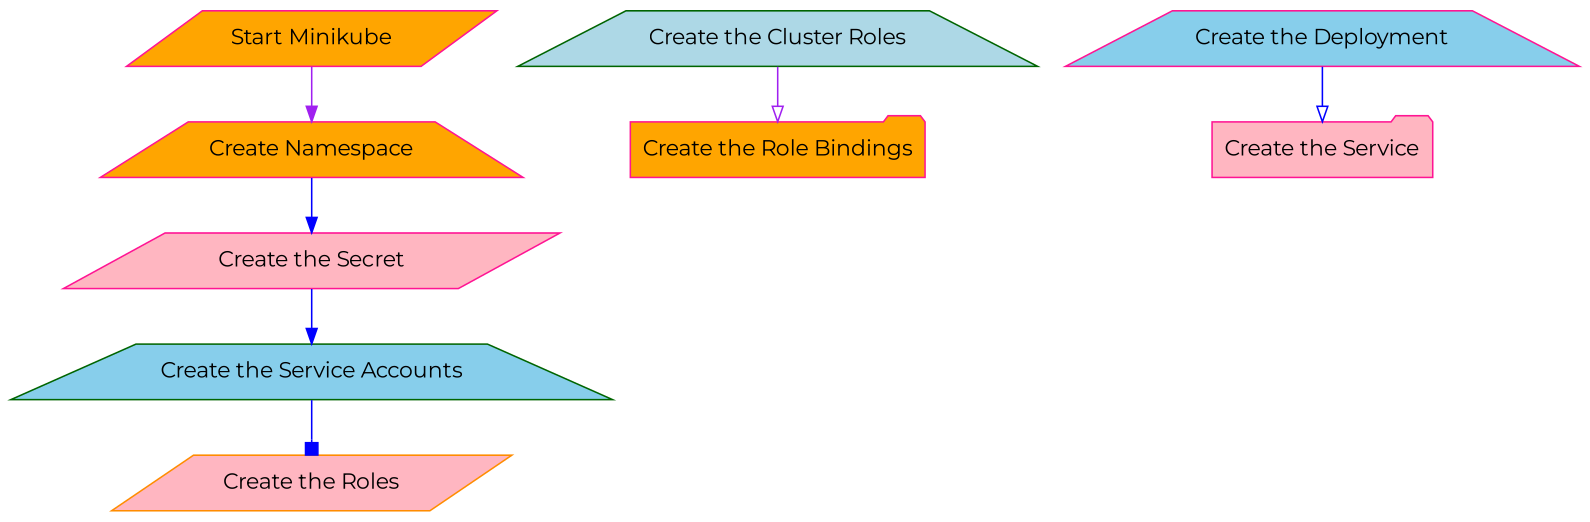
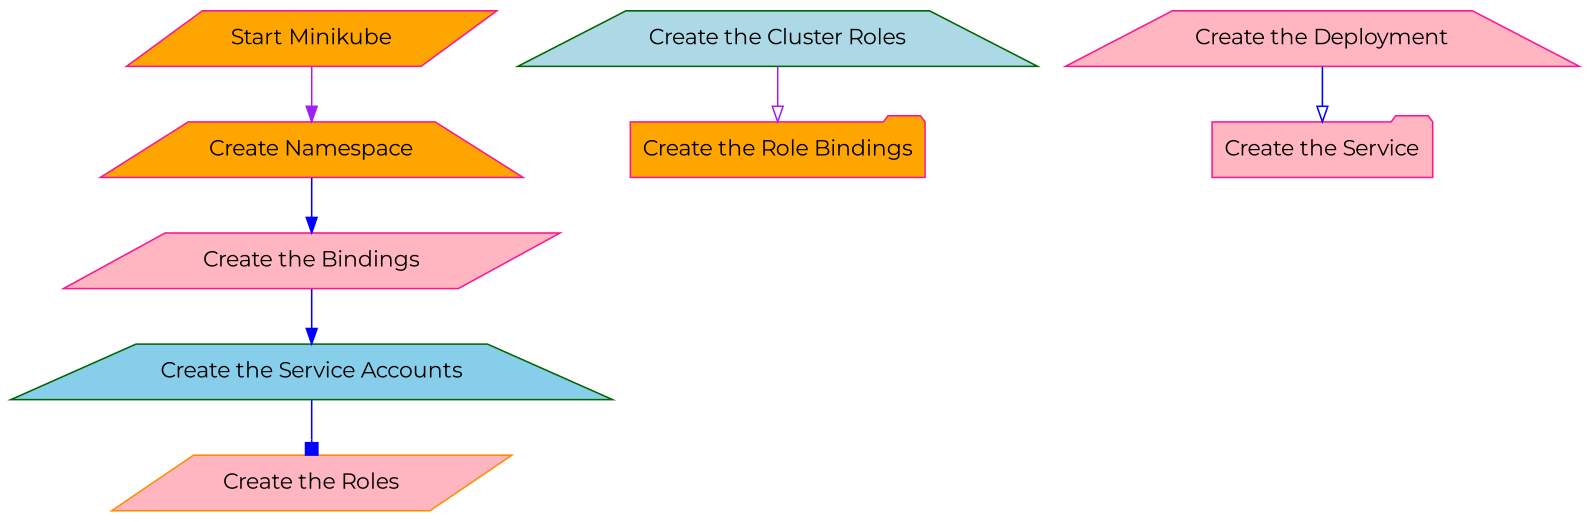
(1322, 39) -> (1322, 39)
(312, 261) -> (312, 261)
